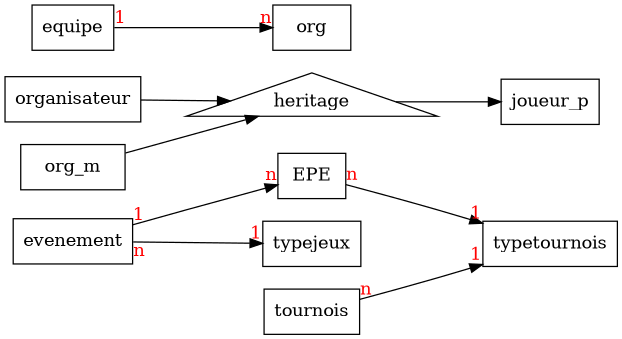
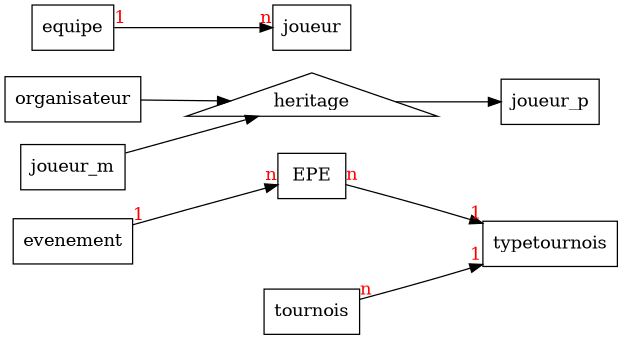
(312, 28) -> (312, 28)
(73, 167) -> (73, 167)
(312, 244) -> none
